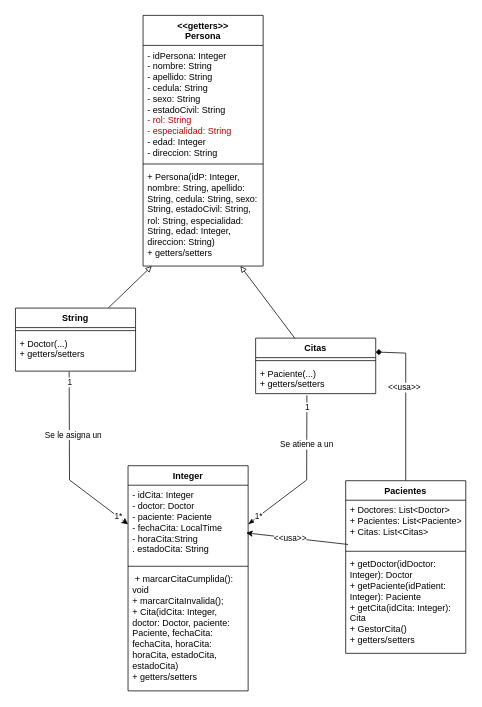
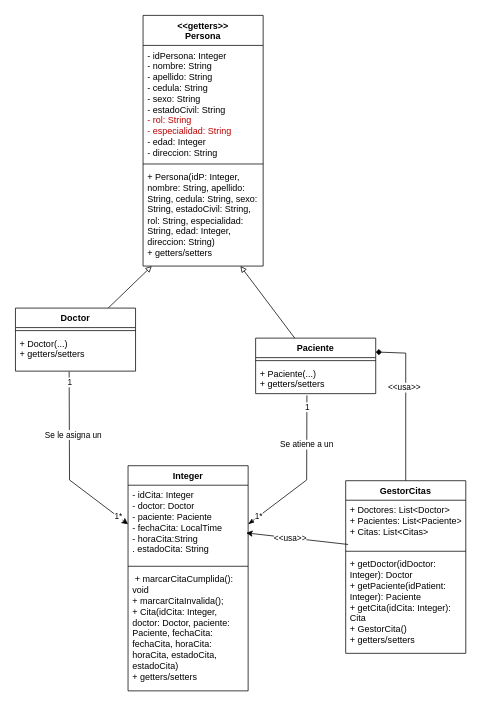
(75, 319) -> (75, 319)
(315, 349) -> (315, 349)
(405, 491) -> (405, 491)
